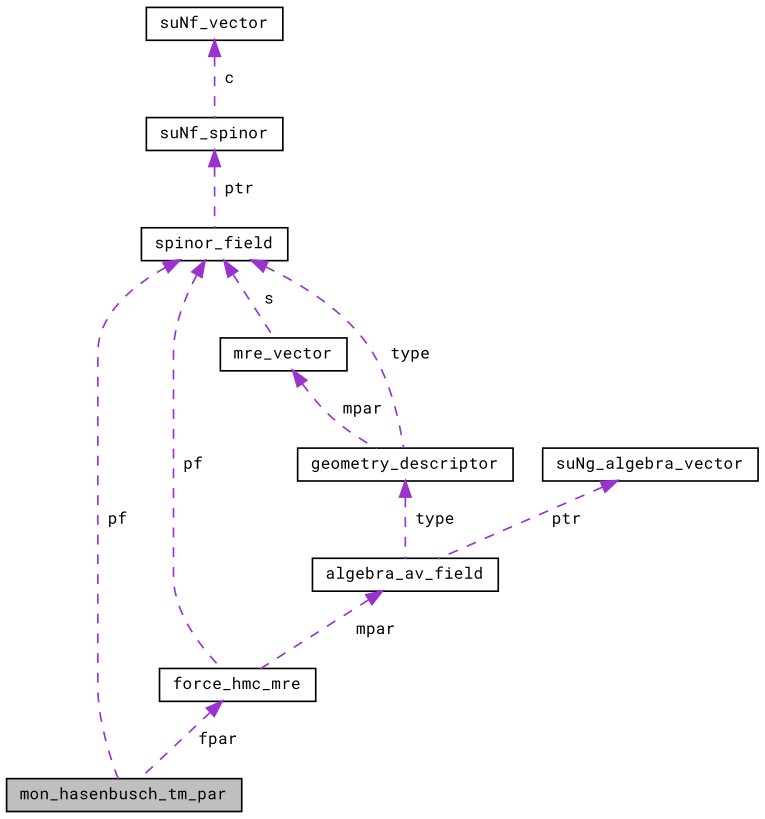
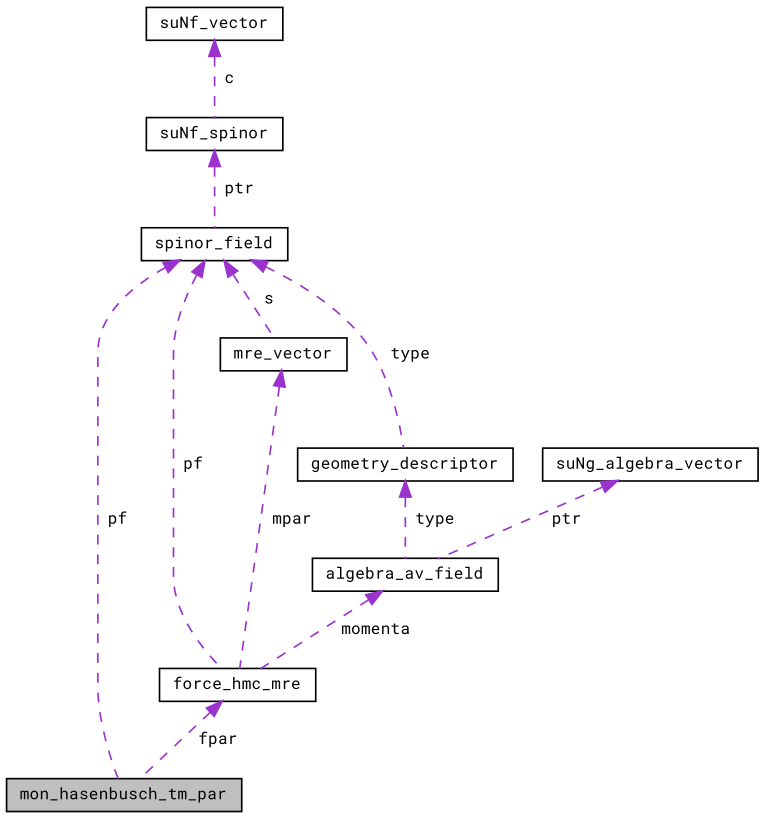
(336, 421) -> (259, 528)
(372, 630) -> (372, 630)
